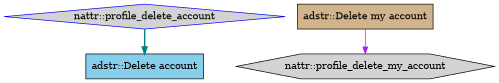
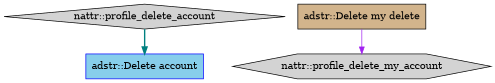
(145, 17) -> (145, 17)
(365, 17) -> (362, 17)
(145, 66) -> (145, 66)
